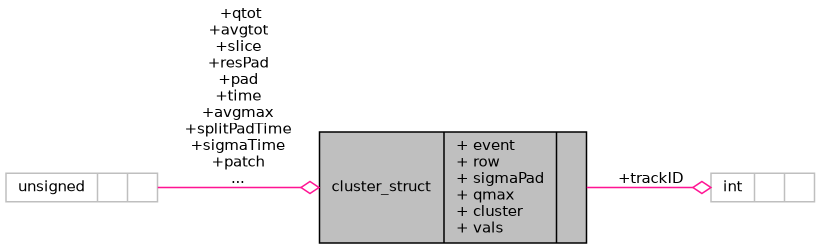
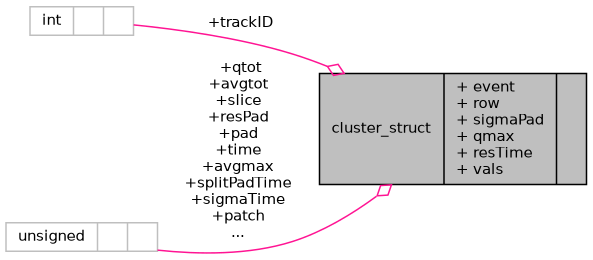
(640, 188) -> (232, 39)
(490, 212) -> (495, 153)
